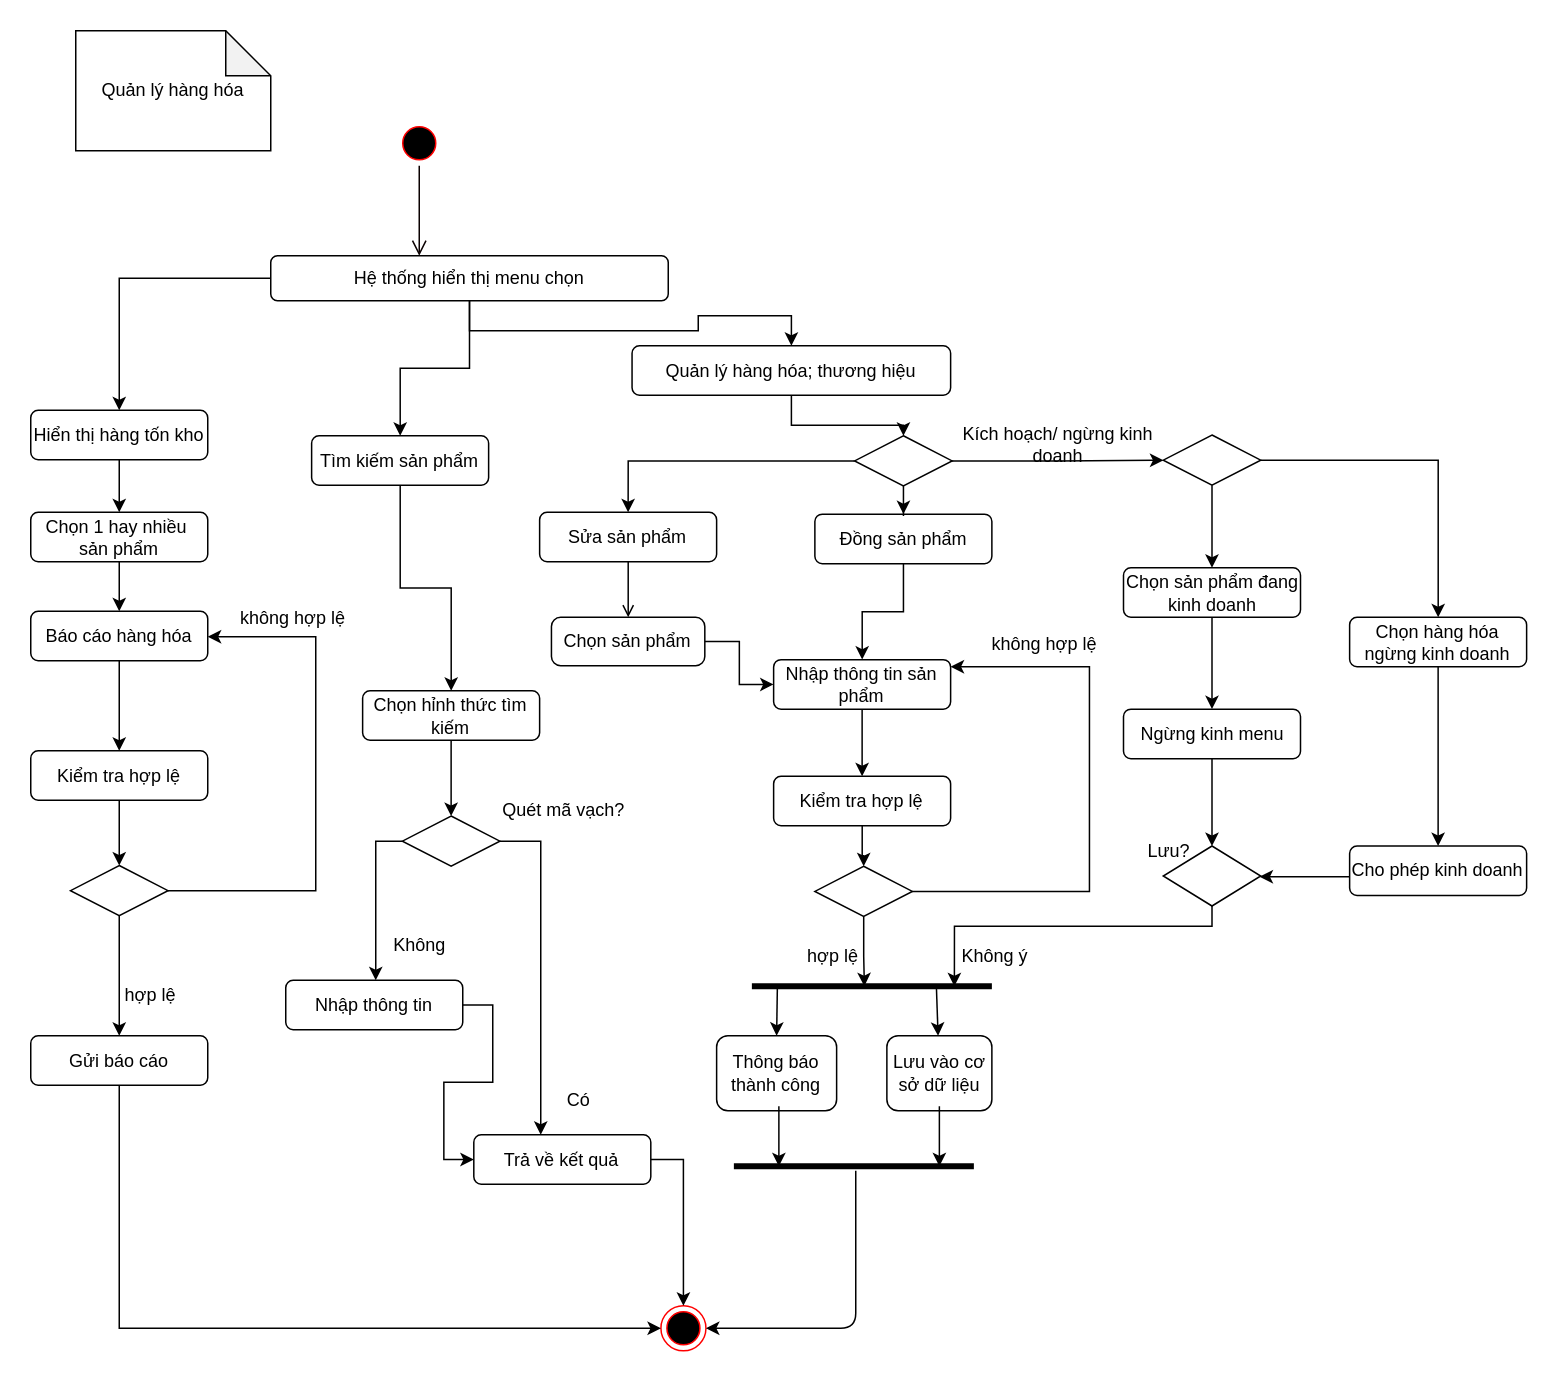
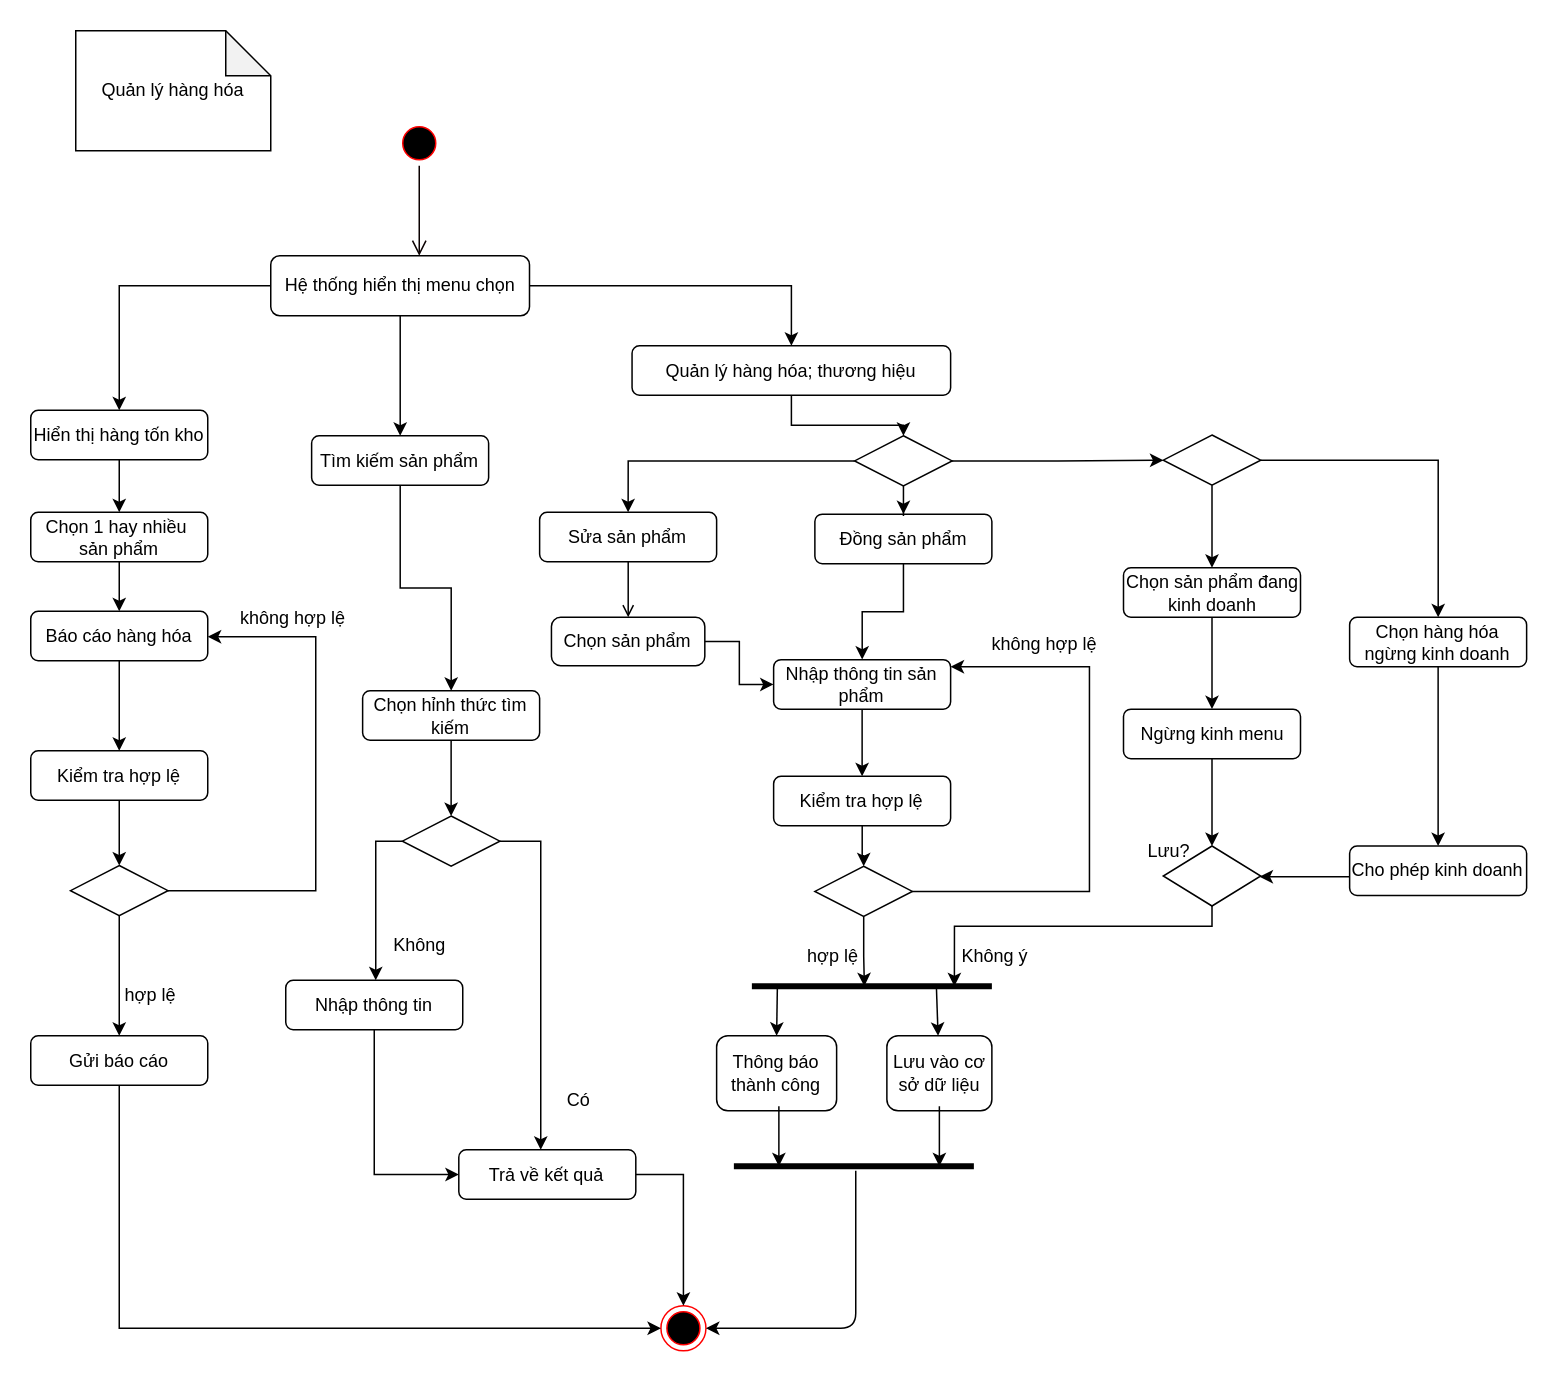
(470, 278) -> (400, 286)
(1058, 445) -> none
(563, 811) -> none
(562, 1160) -> (547, 1175)
